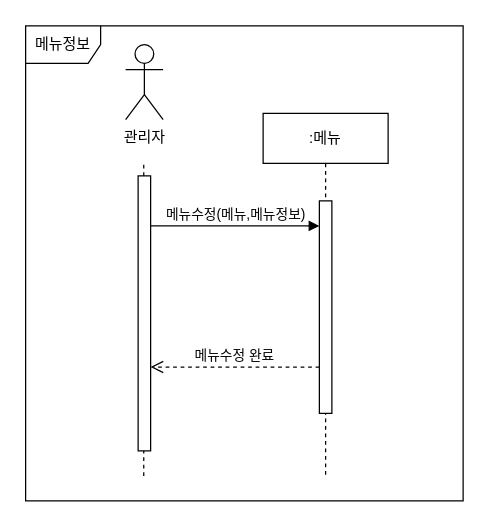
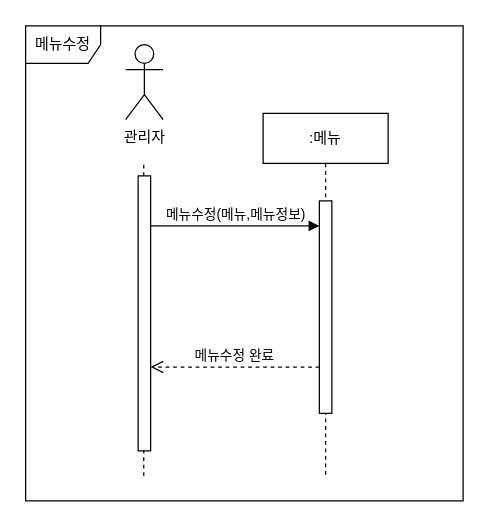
(63, 44) -> (63, 44)
